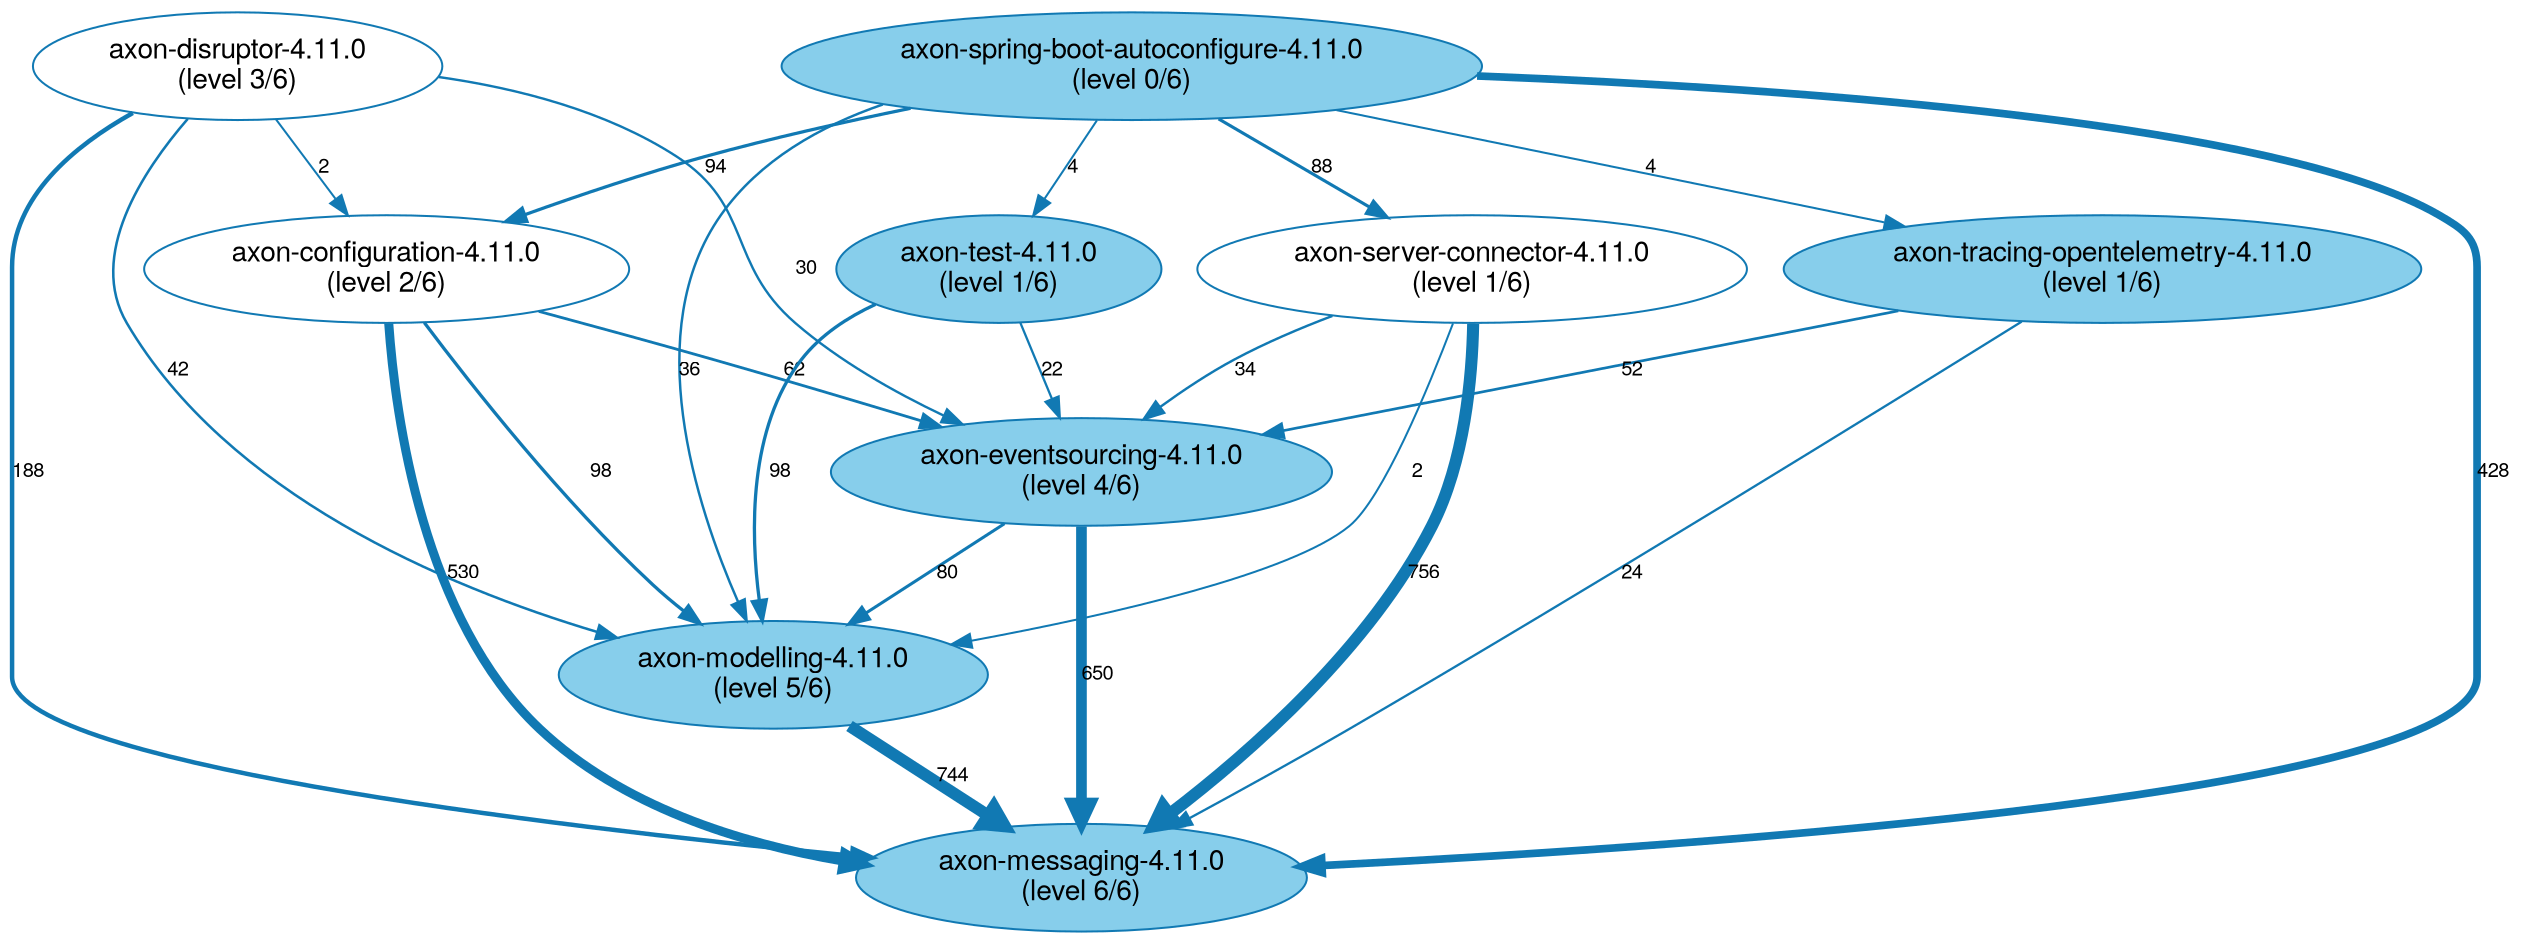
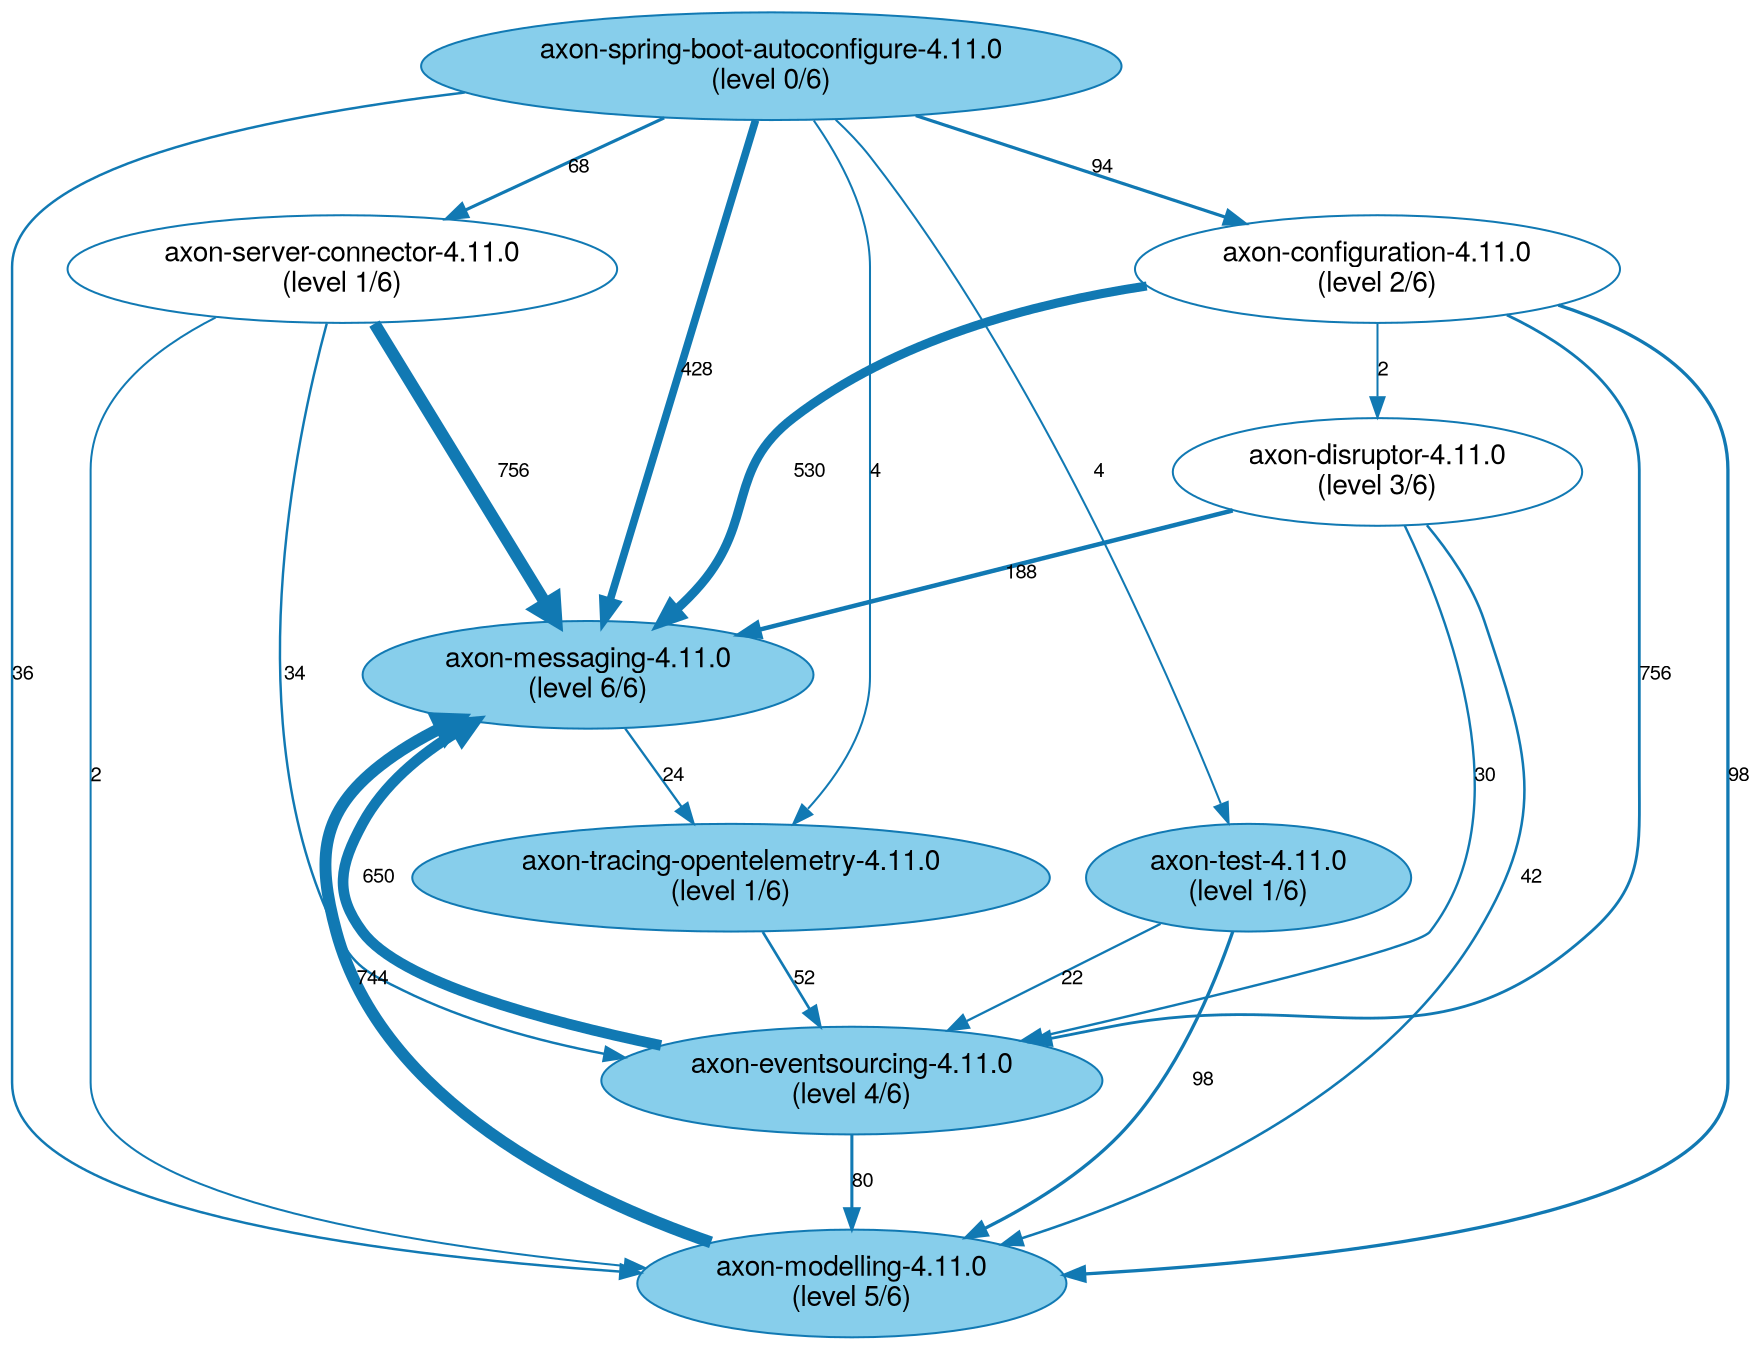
(306, 159) -> (1378, 360)
(1322, 168) -> (579, 168)
(794, 371) -> (1655, 675)
(1609, 575) -> (653, 768)
